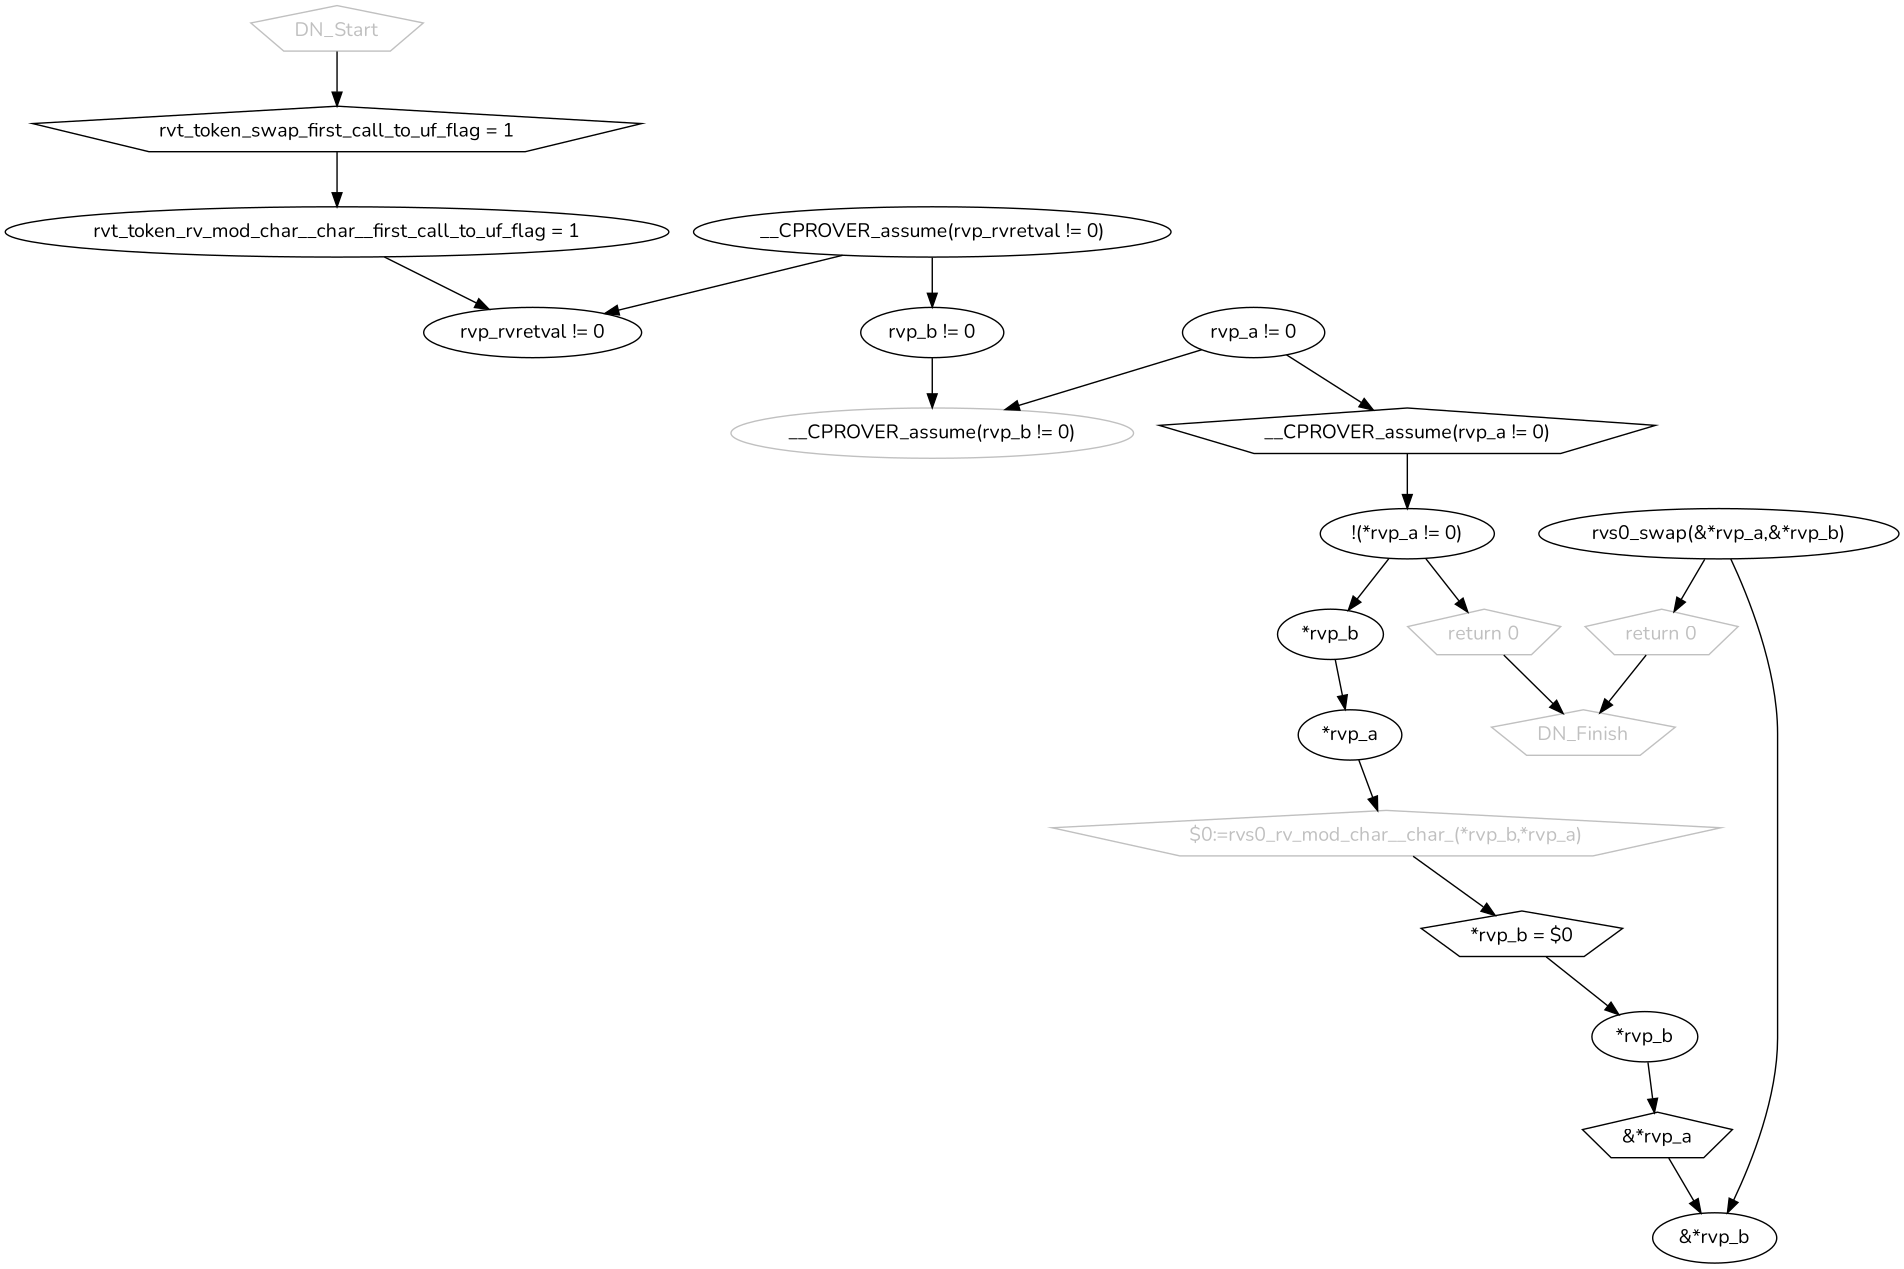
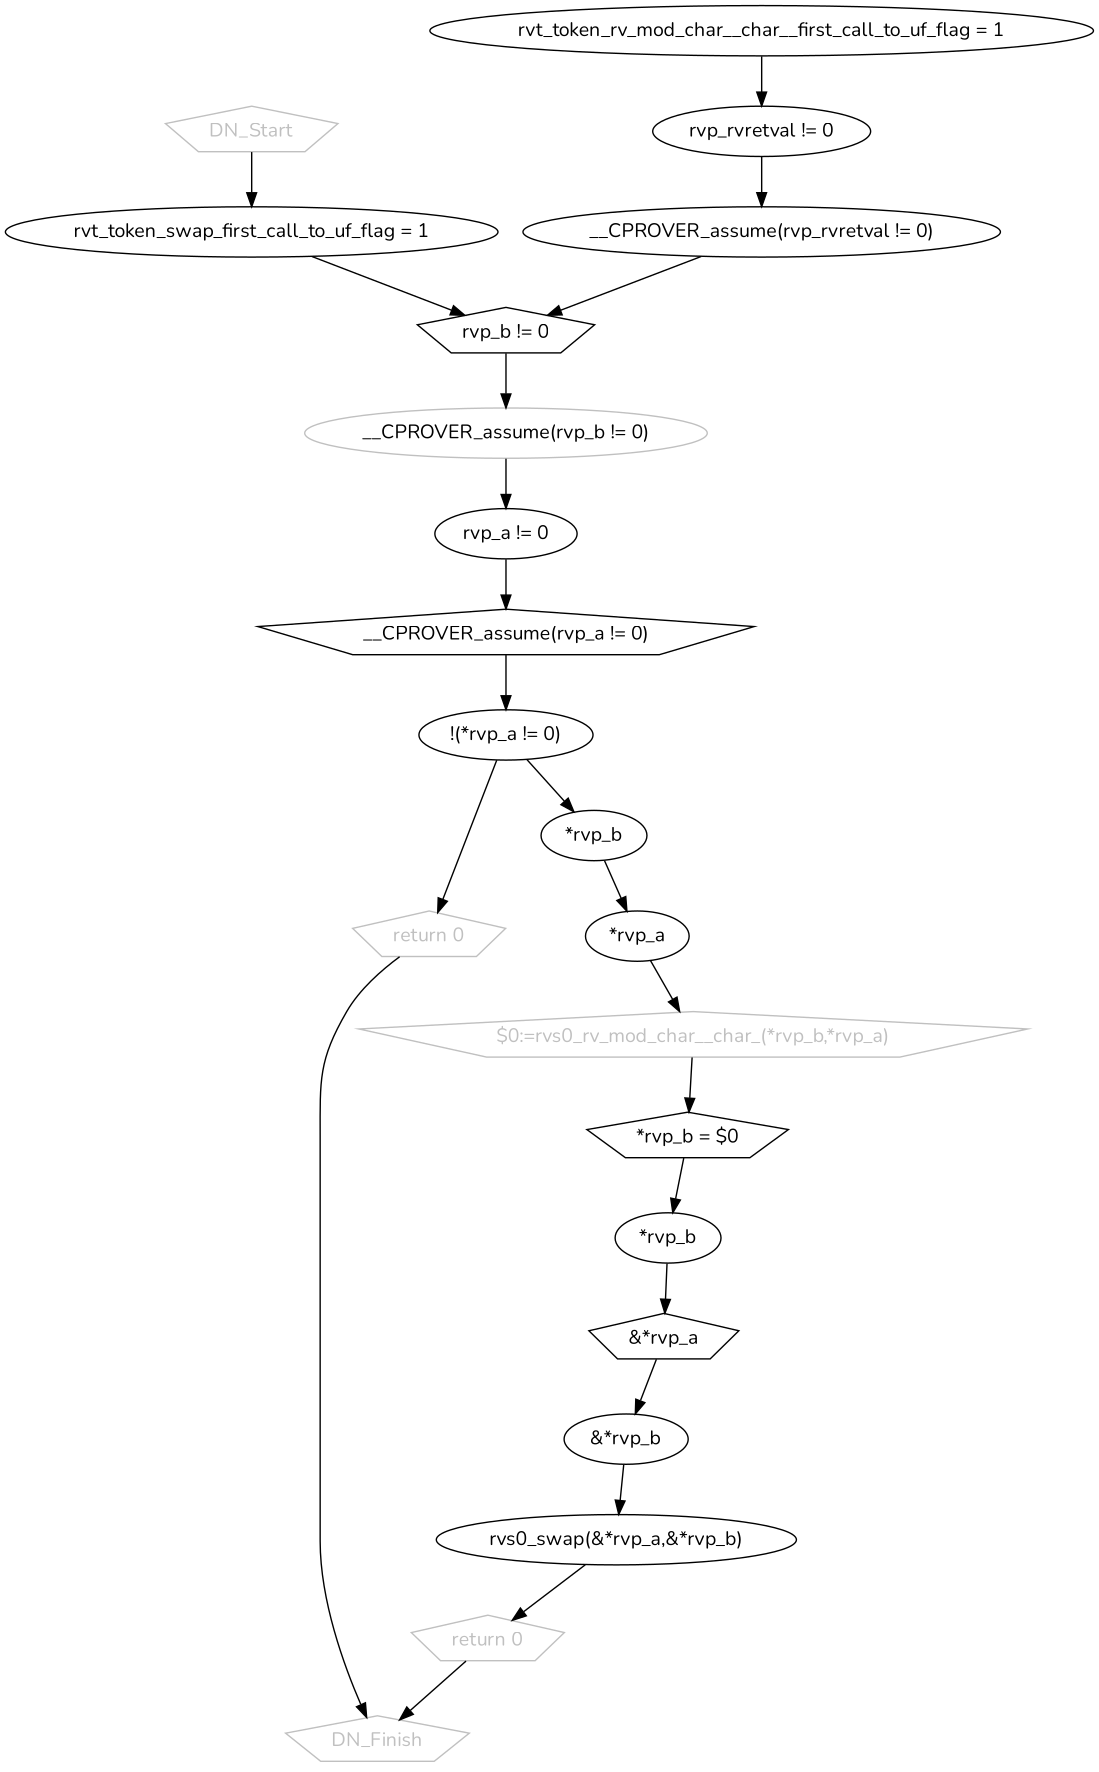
(337, 131) -> (252, 232)
(337, 172) -> (382, 283)
(731, 283) -> (762, 175)
(932, 333) -> (506, 333)
(1110, 378) -> (506, 477)
(1778, 879) -> (622, 1483)
